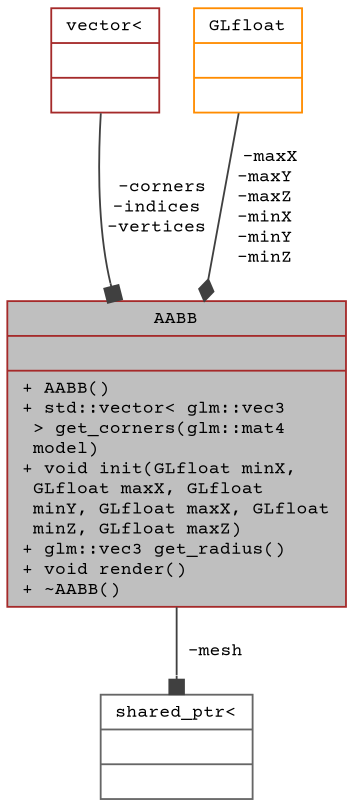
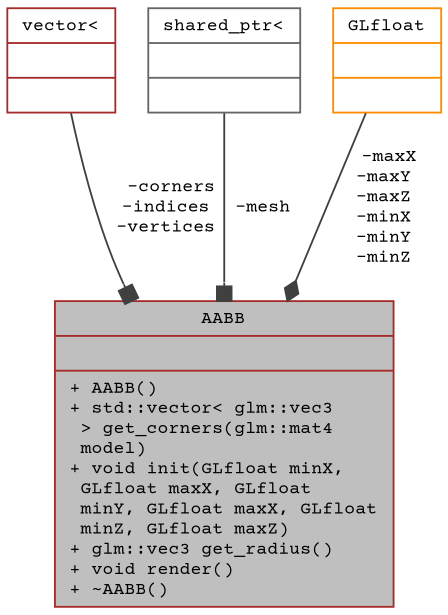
(177, 641) -> (224, 198)
